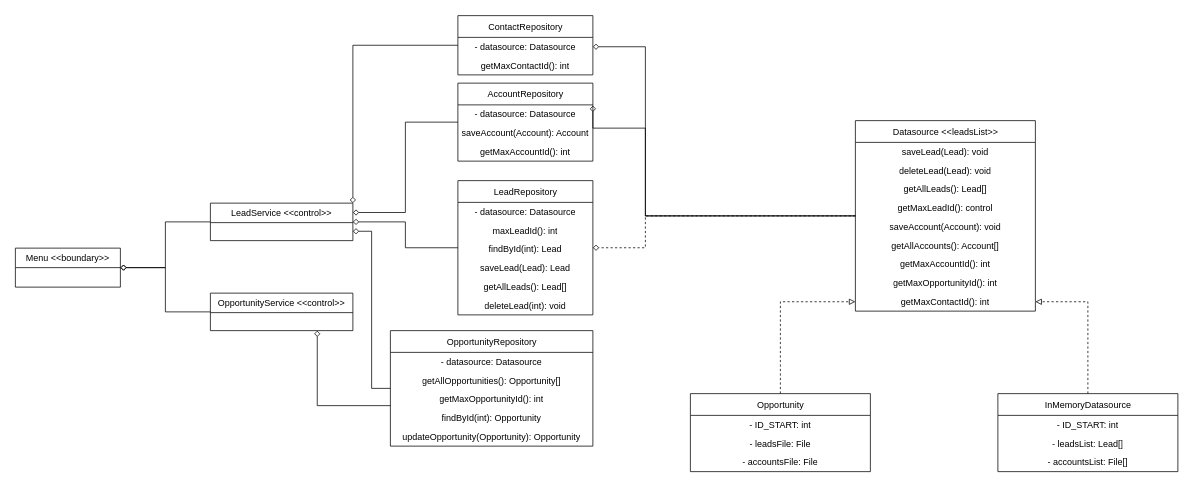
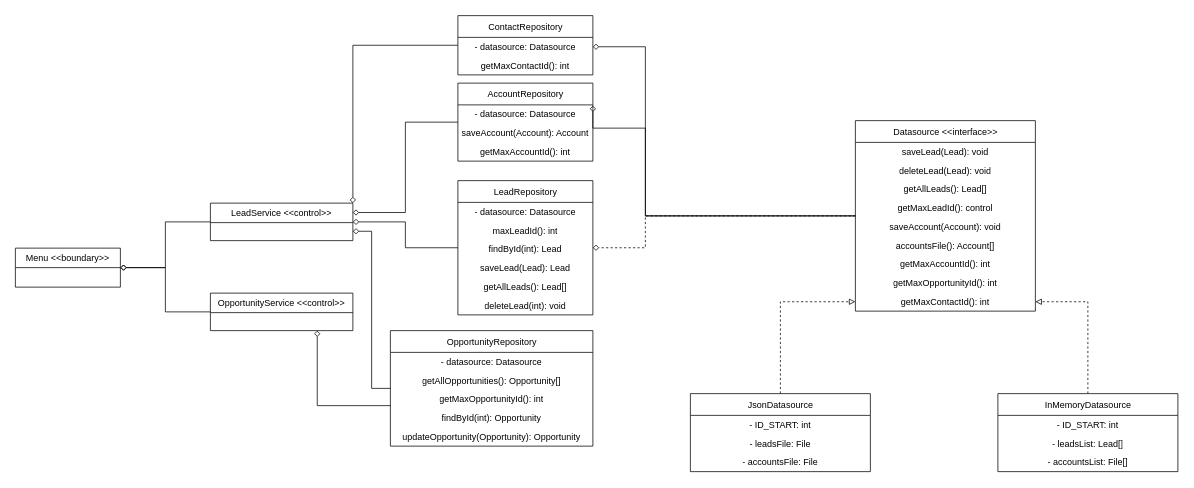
(946, 132) -> (946, 132)
(945, 246) -> (945, 246)
(781, 405) -> (781, 405)
